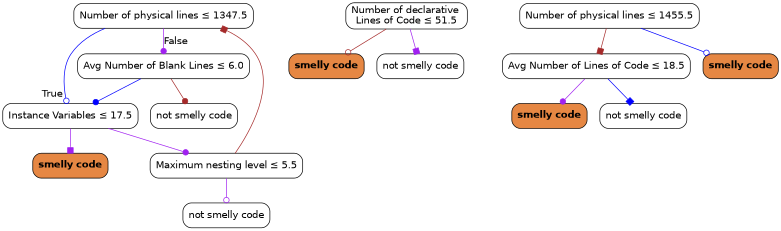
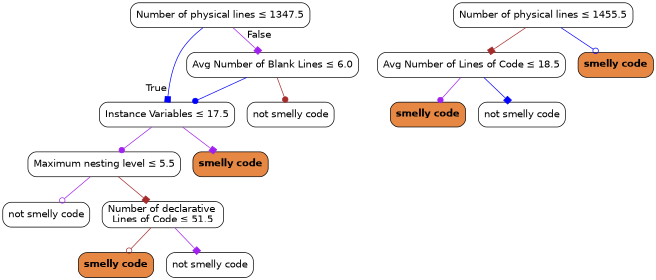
(164, 38) -> (244, 38)
(70, 55) -> (178, 57)
(263, 88) -> (131, 187)
